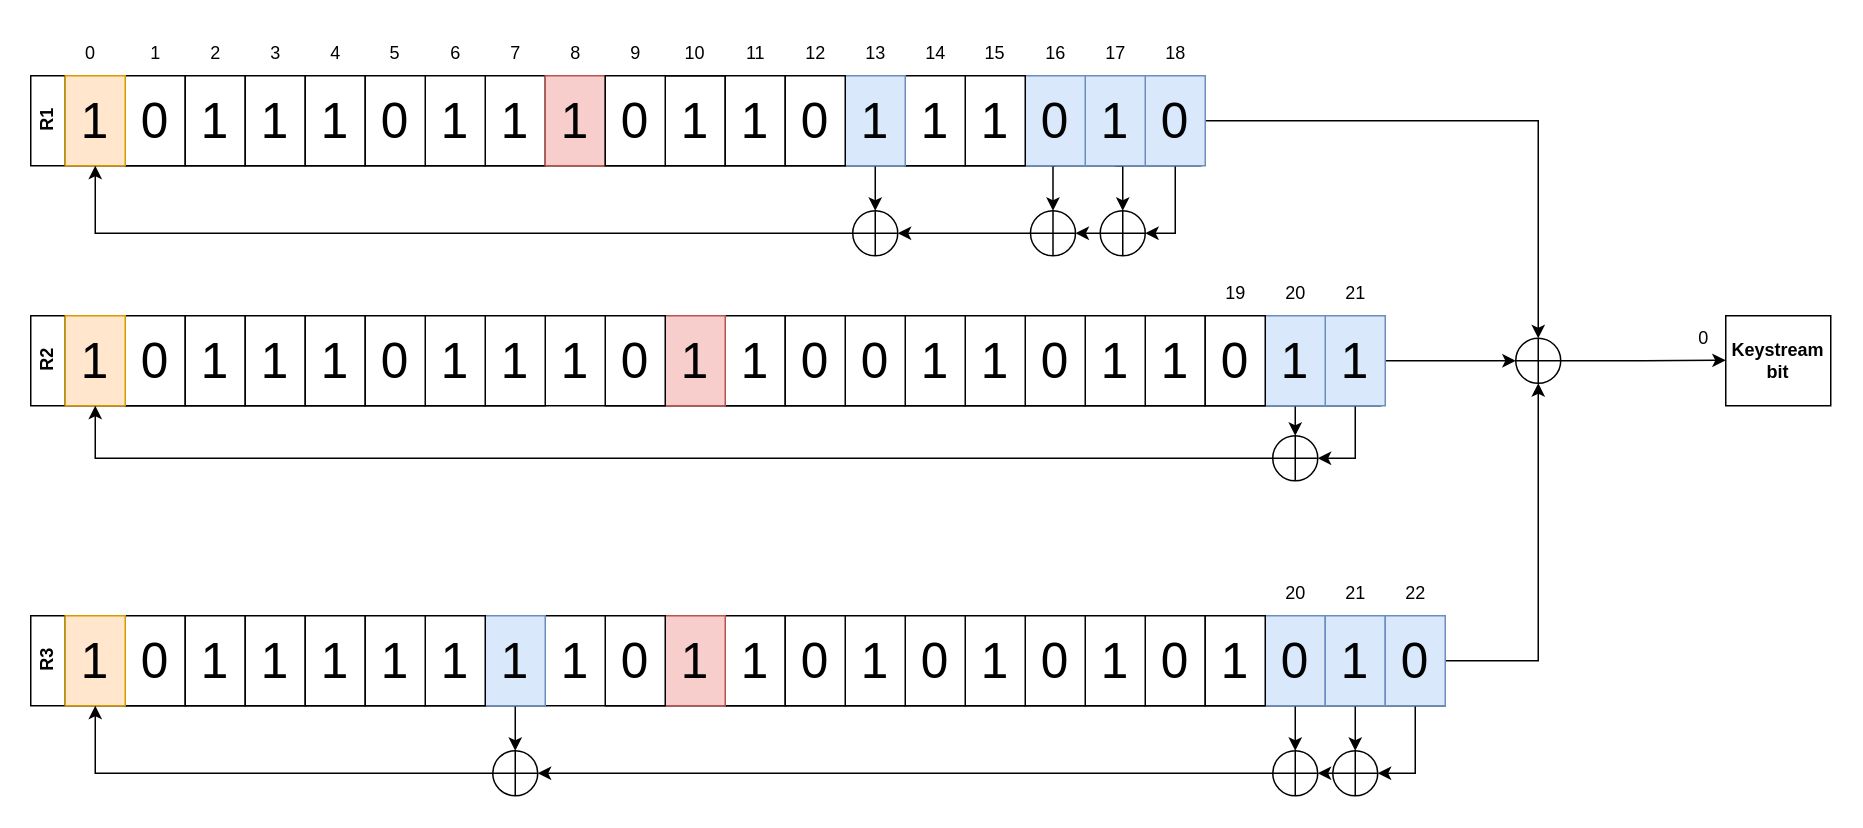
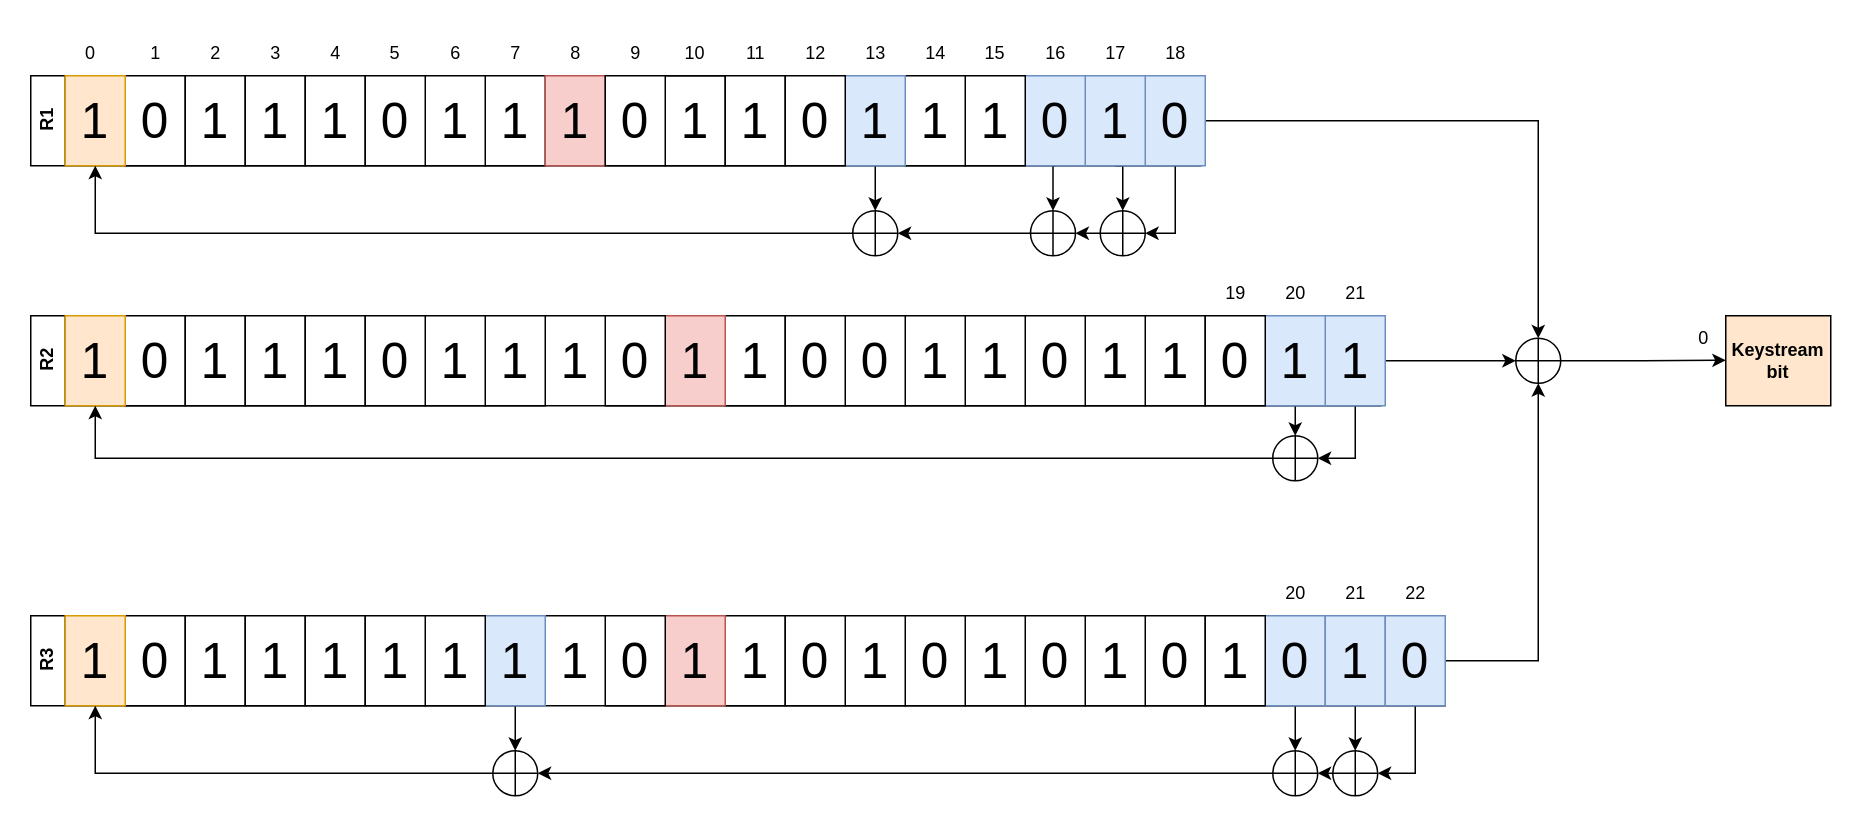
(1778, 361) -> (1778, 361)
